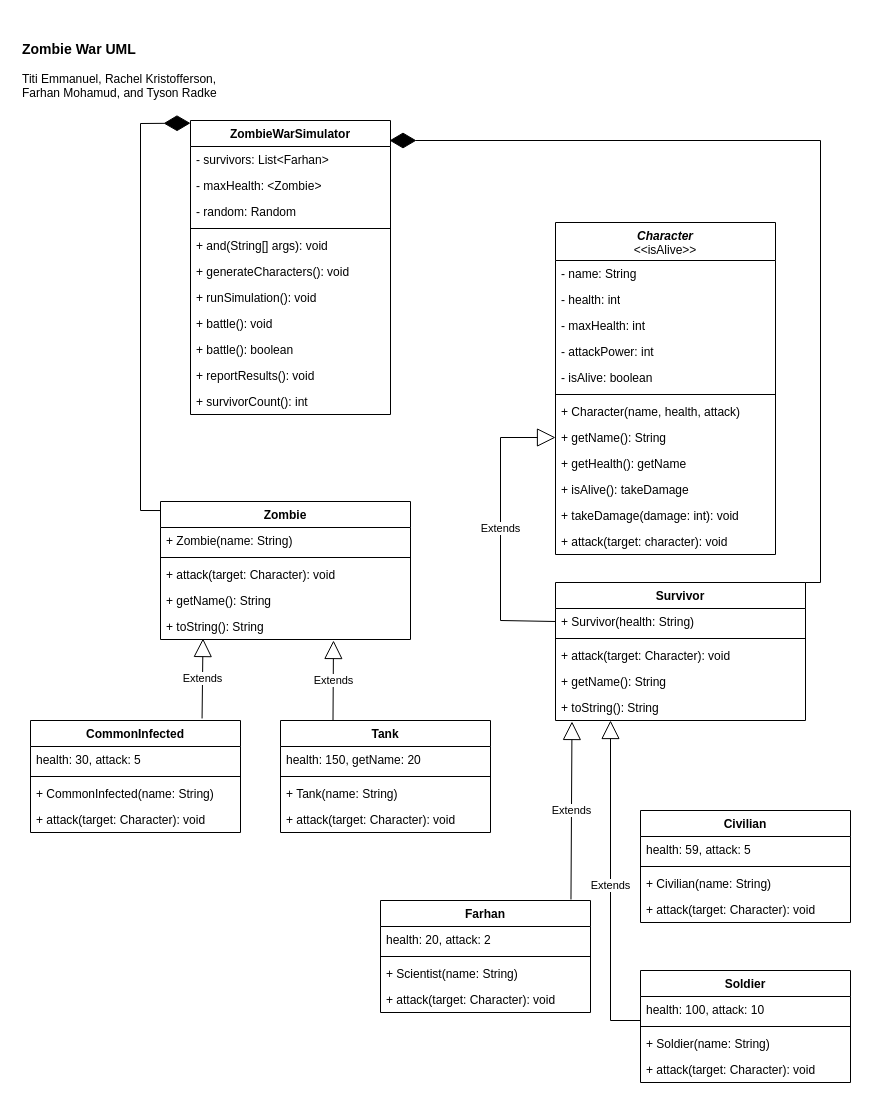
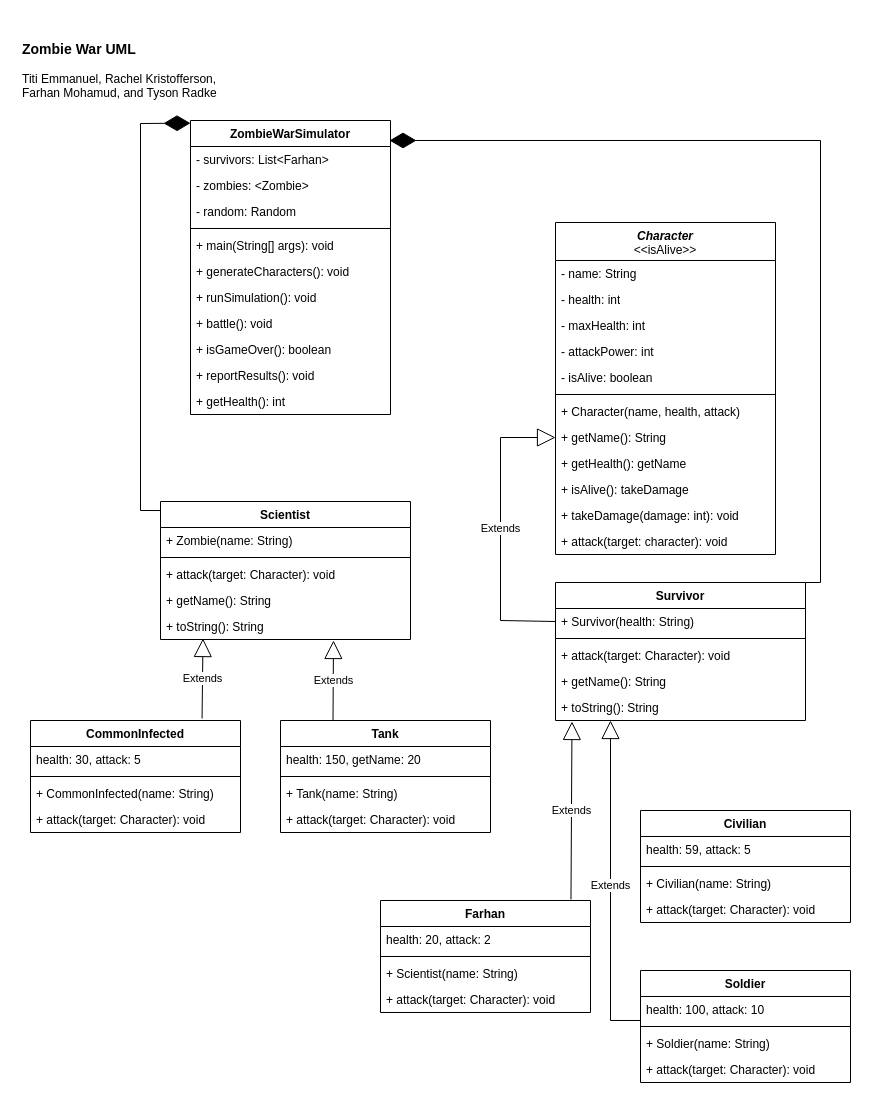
(259, 187) -> (253, 187)
(275, 247) -> (276, 247)
(253, 351) -> (266, 351)
(263, 403) -> (249, 403)
(286, 516) -> (286, 516)
